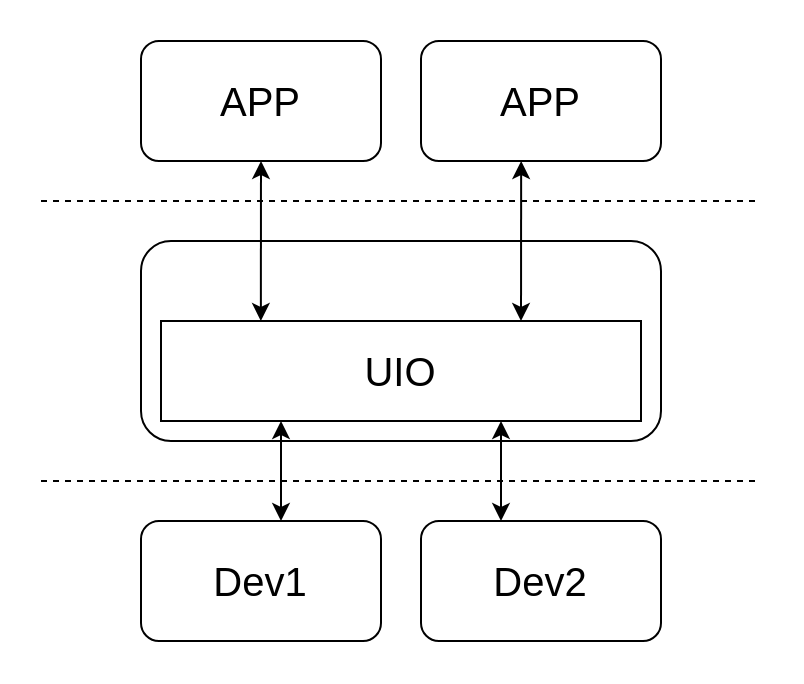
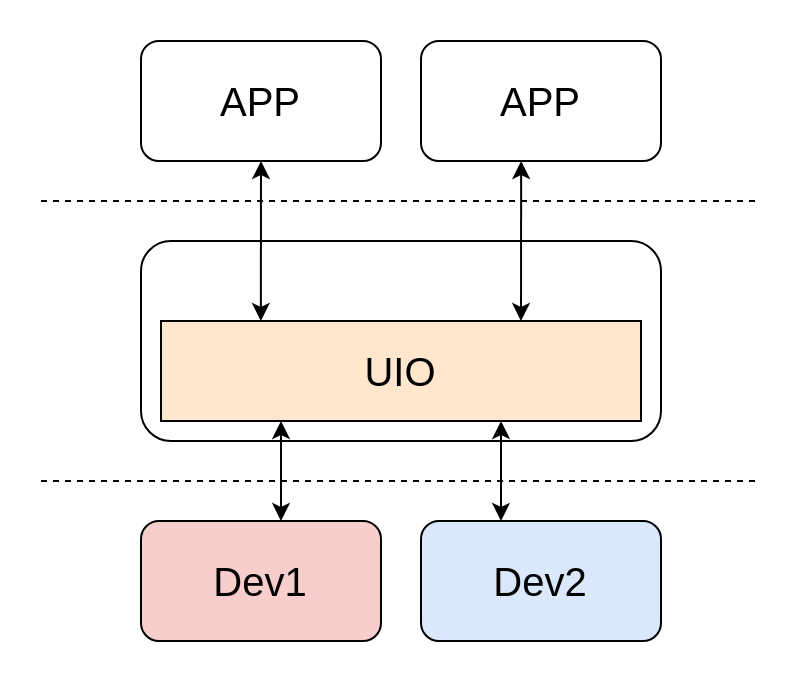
(401, 371) -> (401, 371)
(261, 581) -> (261, 581)
(541, 581) -> (541, 581)
